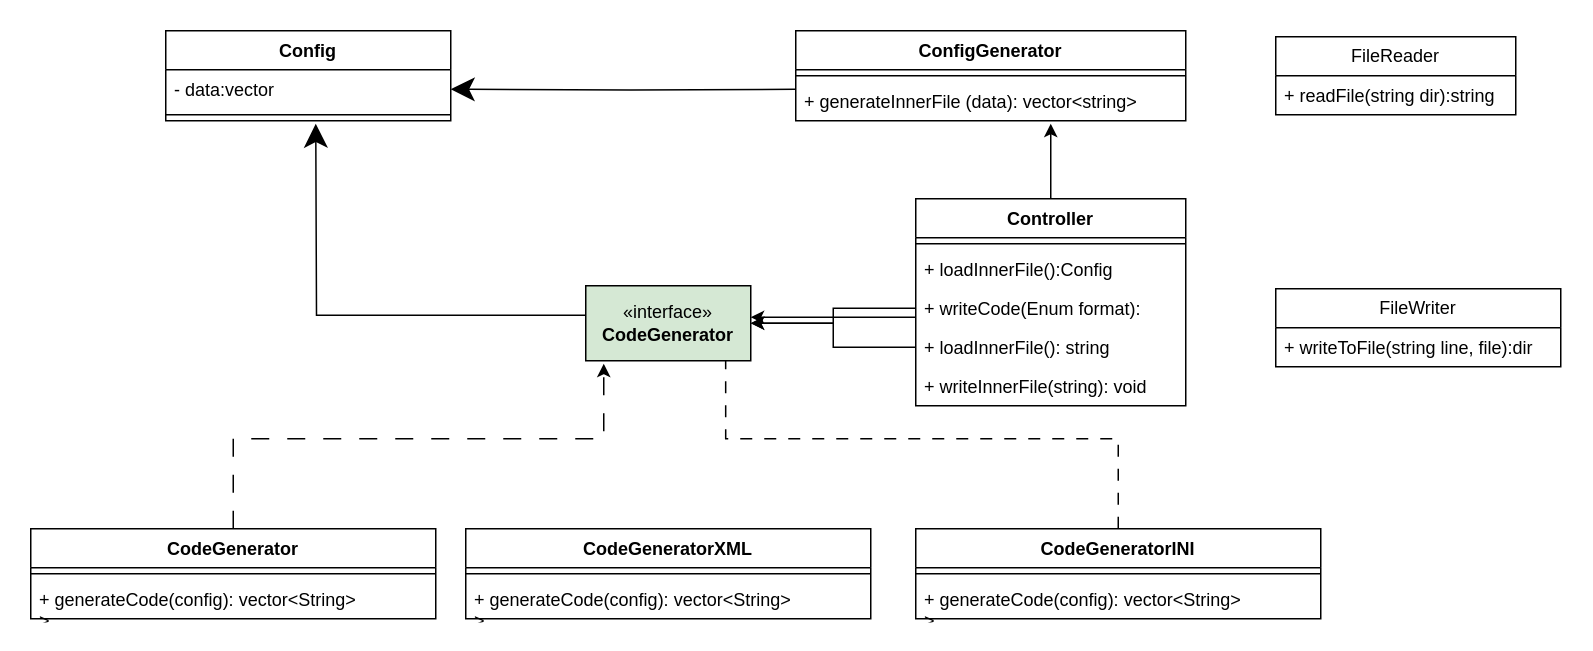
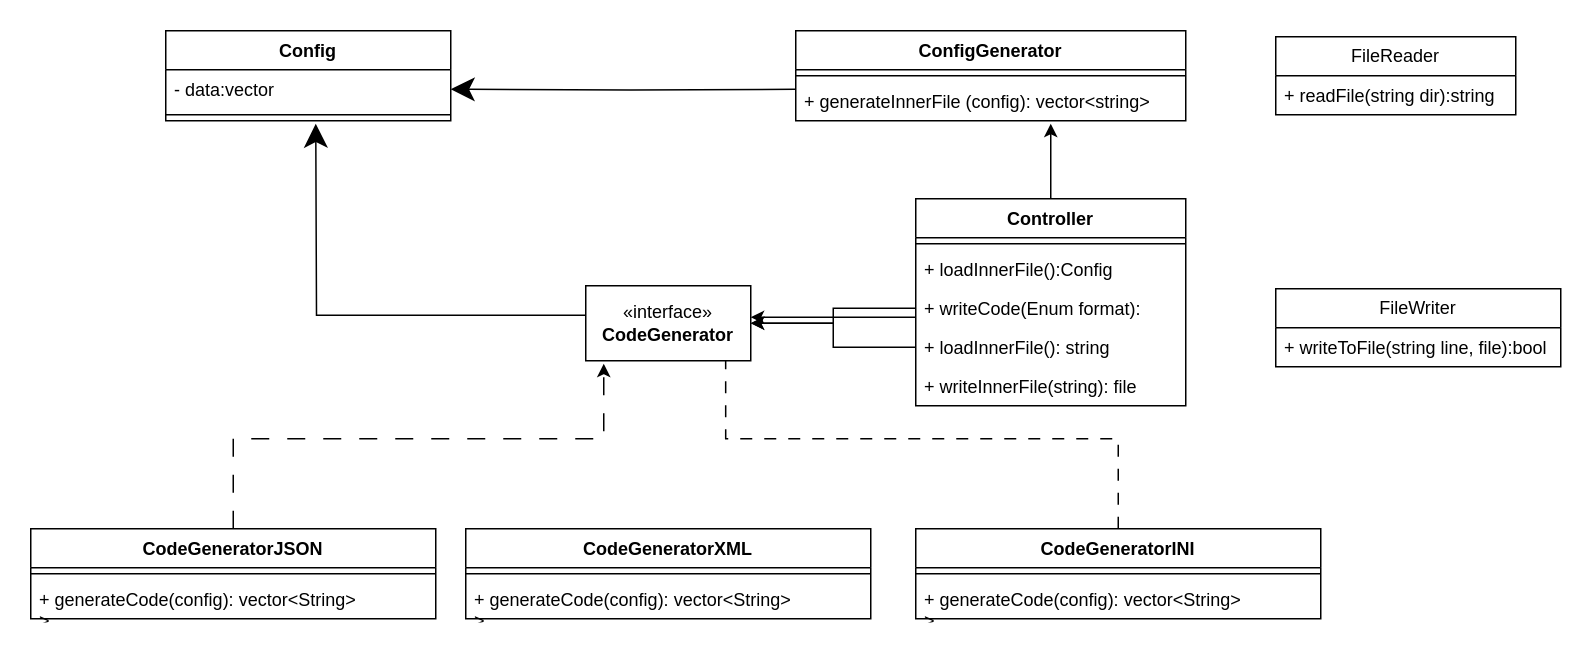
(992, 114) -> (992, 114)
(668, 323) -> (668, 323)
(1420, 360) -> (1420, 360)
(1052, 399) -> (1052, 399)
(233, 550) -> (233, 550)
